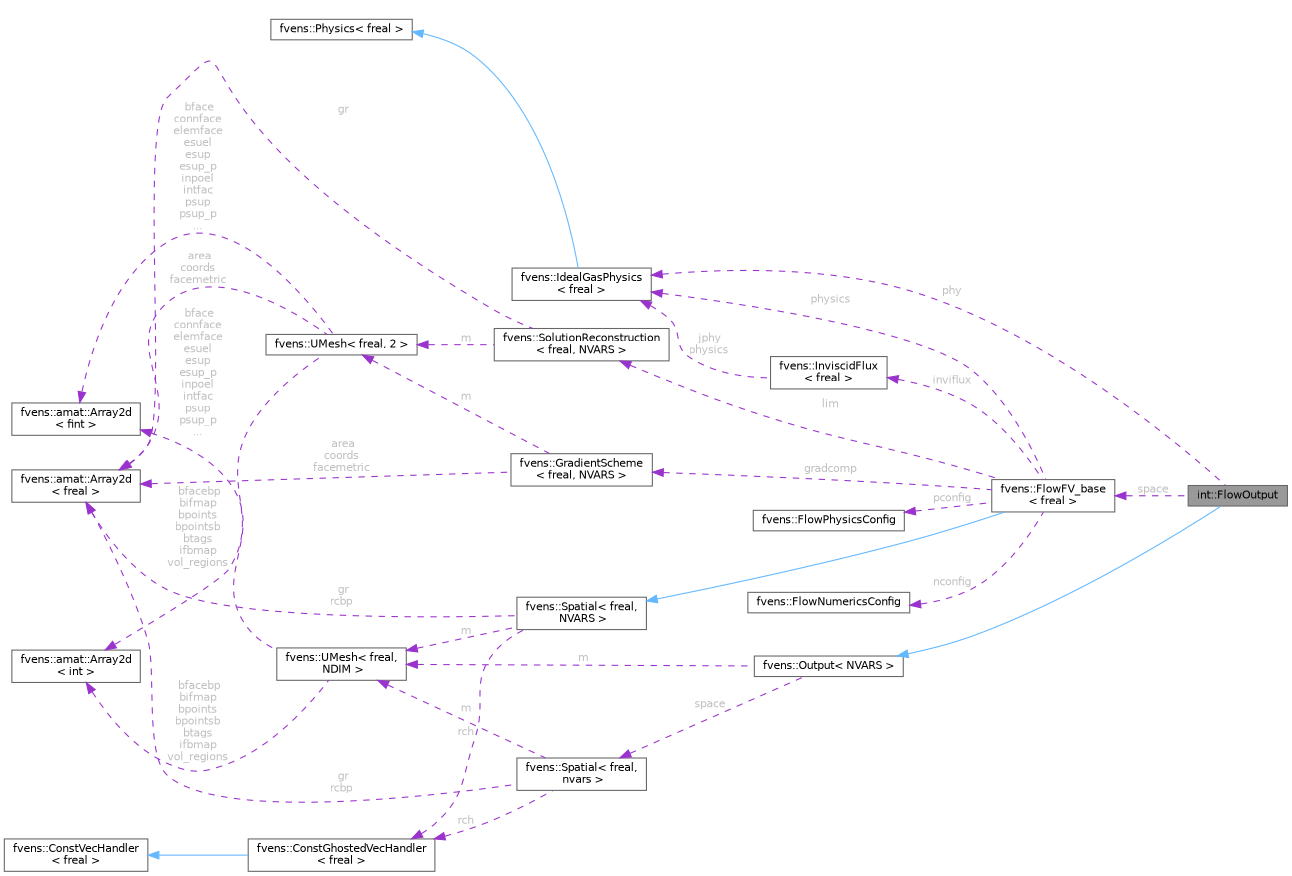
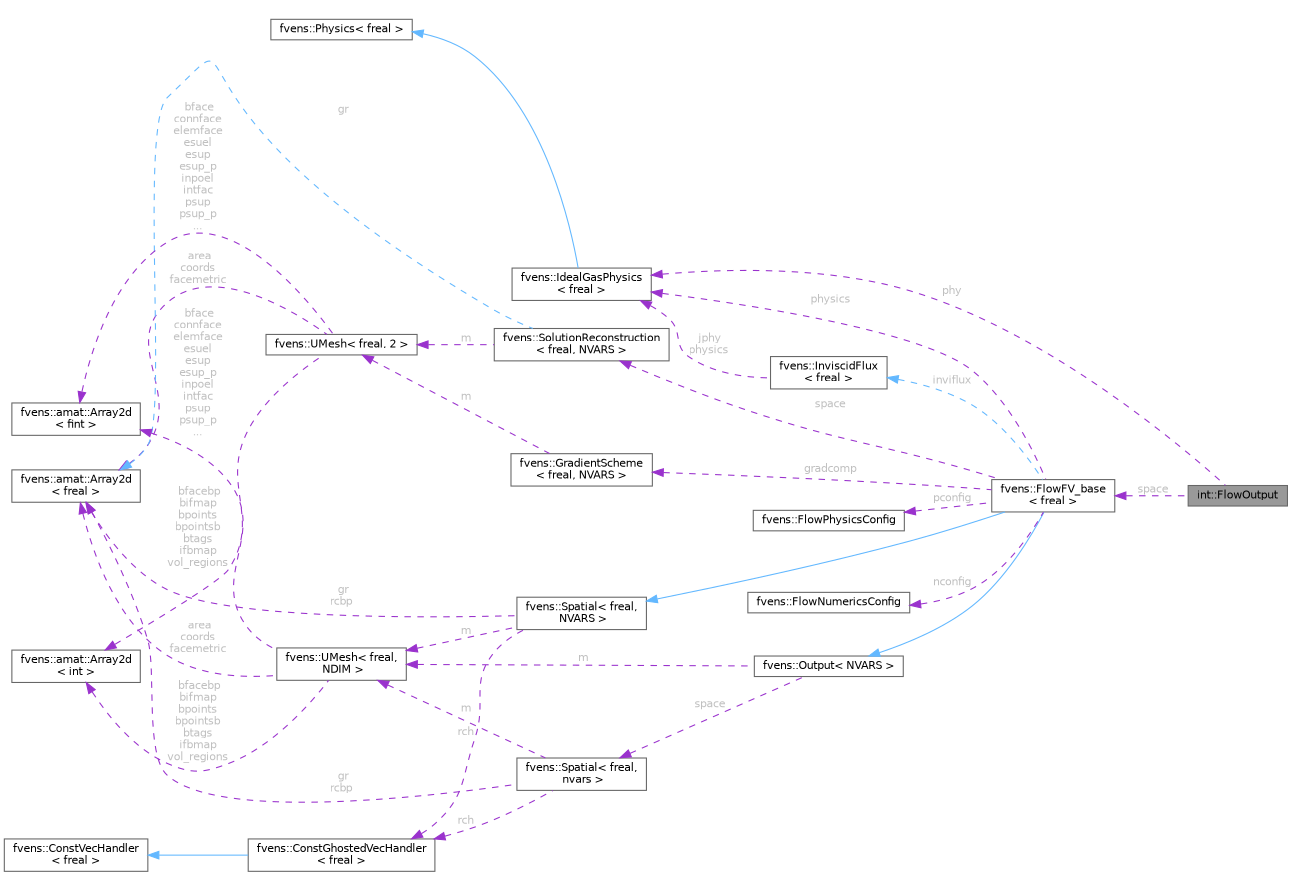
(206, 63) -> (206, 63)
(829, 405) -> (829, 405)
(982, 412) -> (982, 412)
(331, 478) -> (156, 647)
(1070, 593) -> (978, 601)
